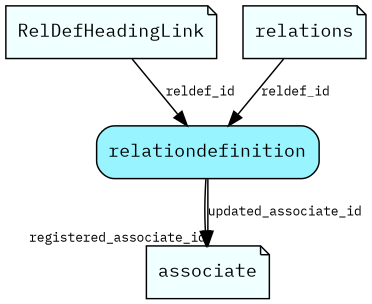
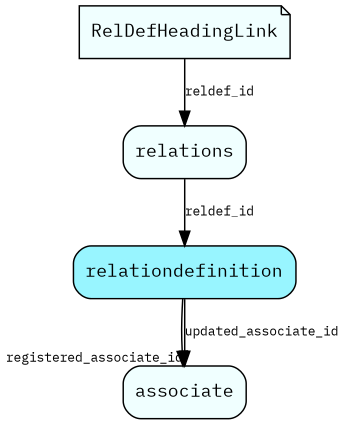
(304, 32) -> (185, 152)
(155, 87) -> (185, 85)
(208, 272) -> (185, 392)
